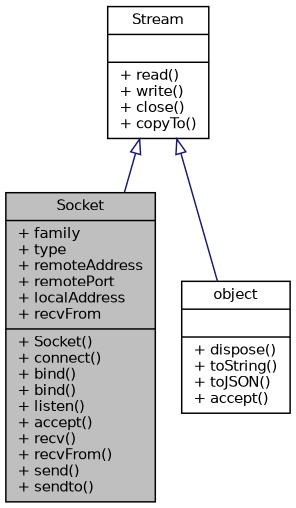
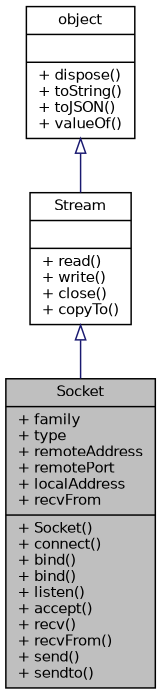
(199, 217) -> (81, 173)
(232, 399) -> (81, 124)
